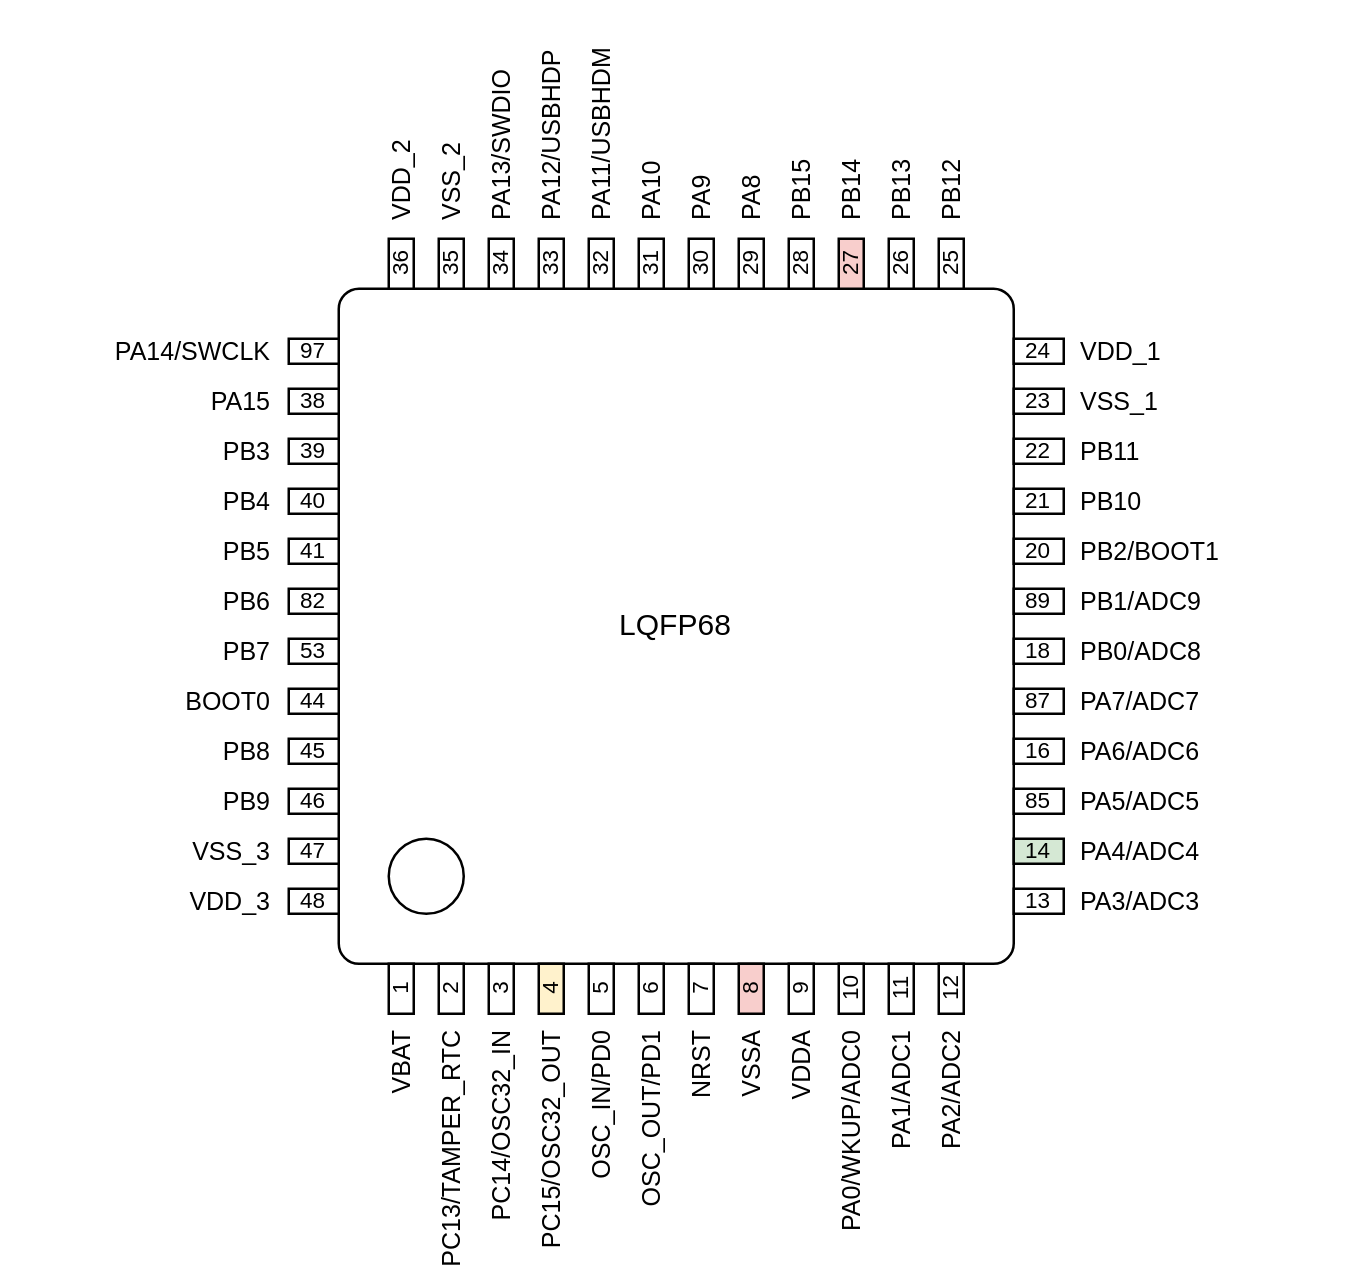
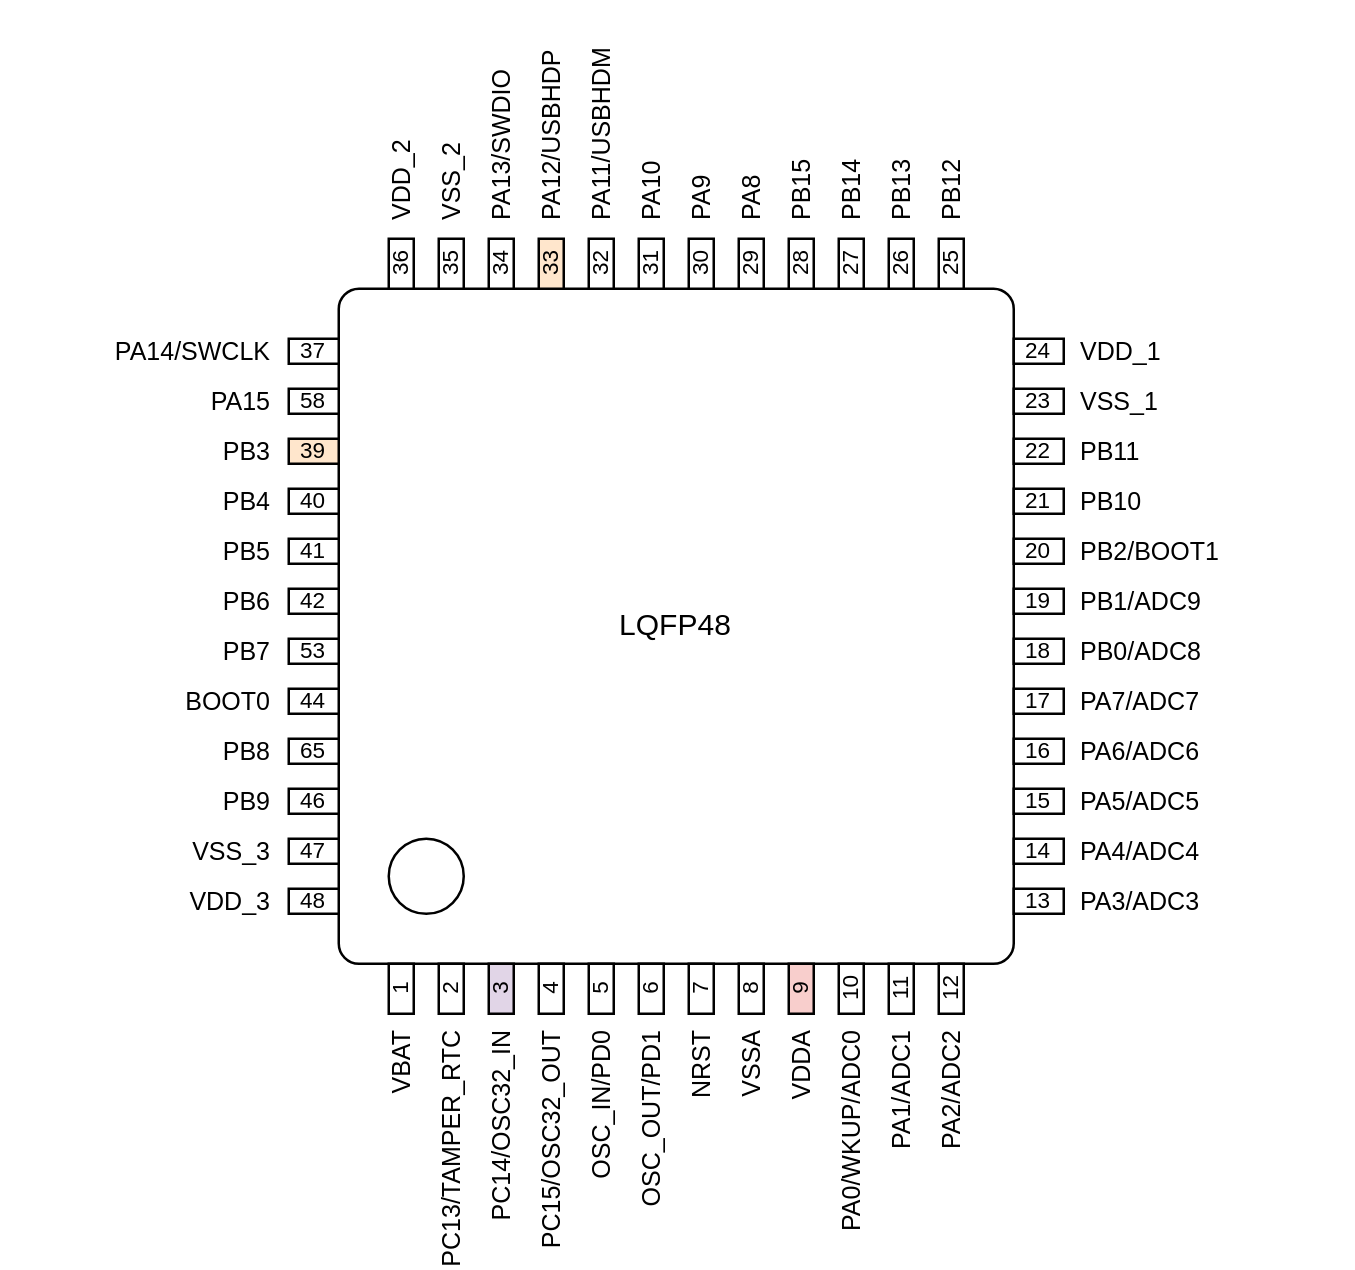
(551, 264) -> (551, 264)
(851, 264) -> (851, 264)
(314, 351) -> (314, 351)
(314, 401) -> (314, 401)
(314, 451) -> (314, 451)
(314, 601) -> (314, 601)
(1039, 601) -> (1039, 601)
(676, 626) -> (676, 626)
(1039, 701) -> (1039, 701)
(314, 751) -> (314, 751)
(1039, 801) -> (1039, 801)
(1039, 851) -> (1039, 851)
(501, 989) -> (501, 989)
(551, 989) -> (551, 989)
(751, 989) -> (751, 989)
(801, 989) -> (801, 989)
